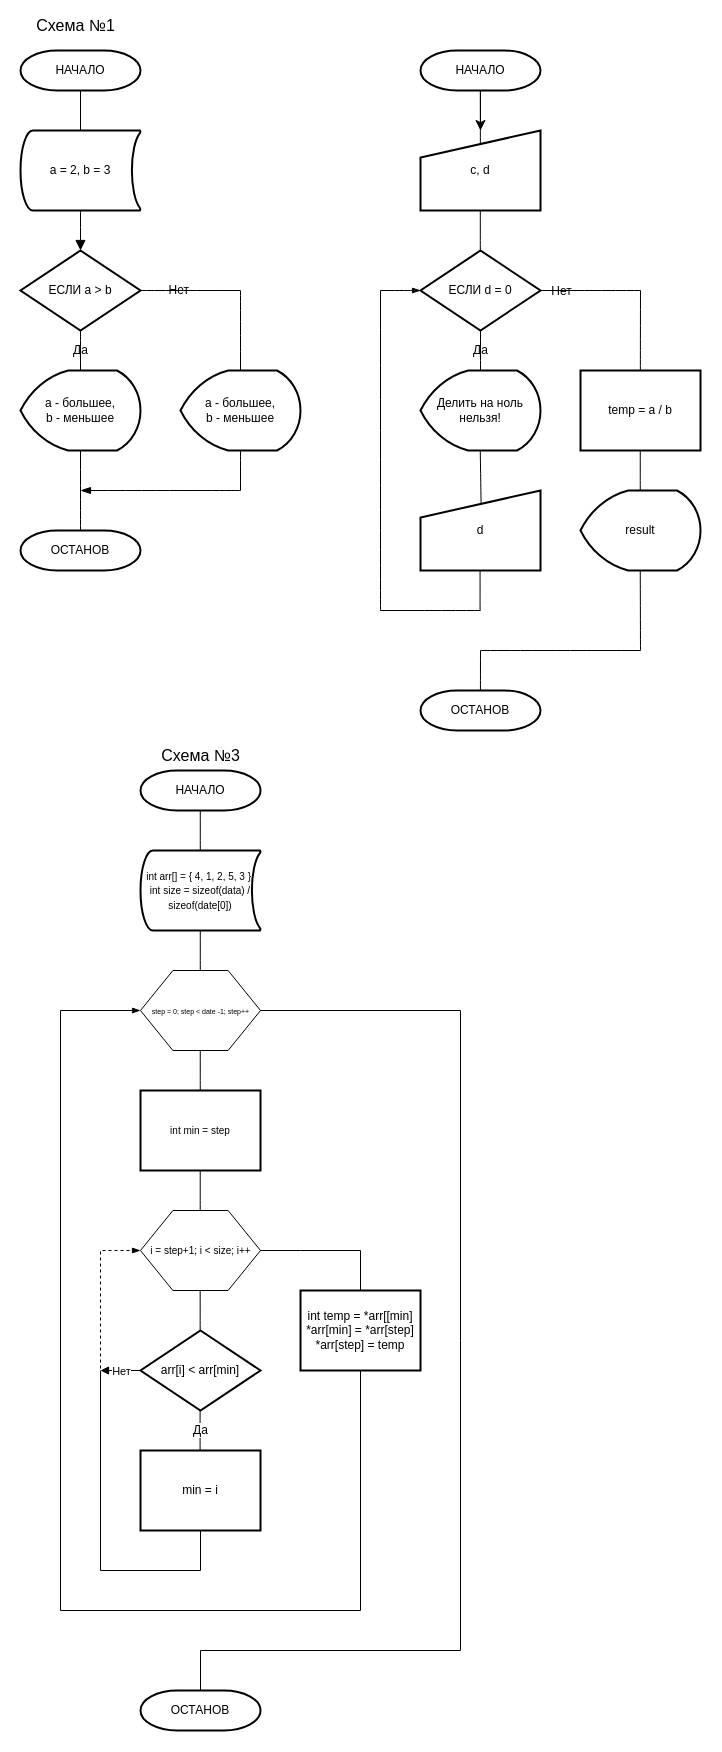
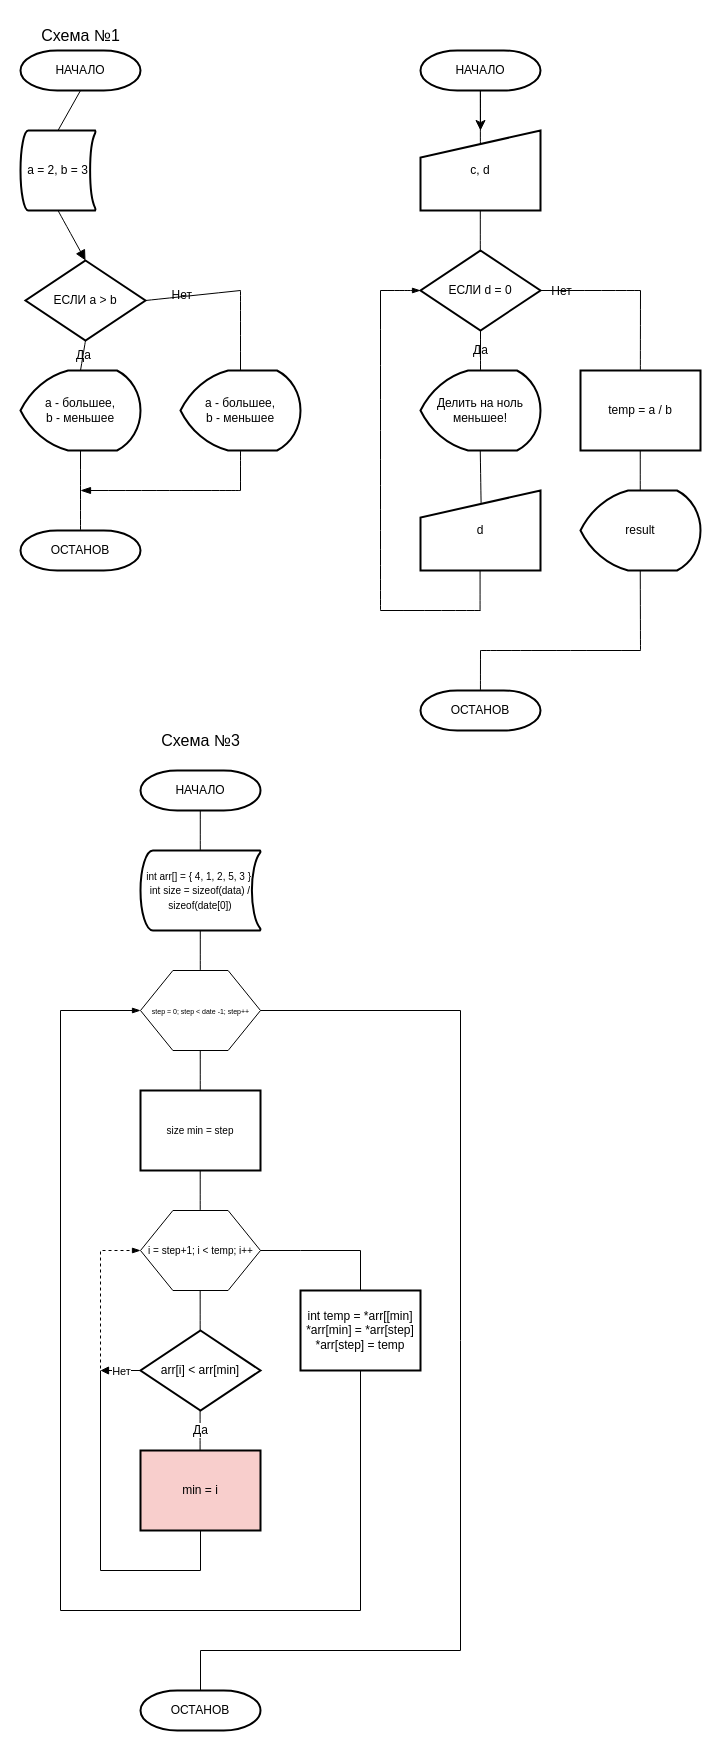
(76, 26) -> (81, 36)
(81, 171) -> (58, 171)
(81, 291) -> (86, 301)
(481, 411) -> (481, 411)
(201, 756) -> (201, 741)
(201, 1131) -> (201, 1131)
(201, 1251) -> (201, 1251)
(201, 1491) -> (201, 1491)
